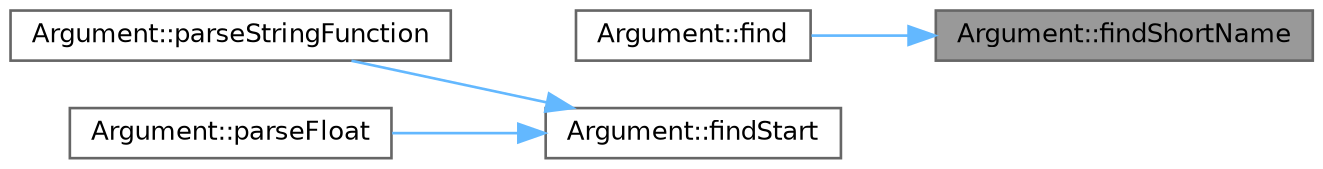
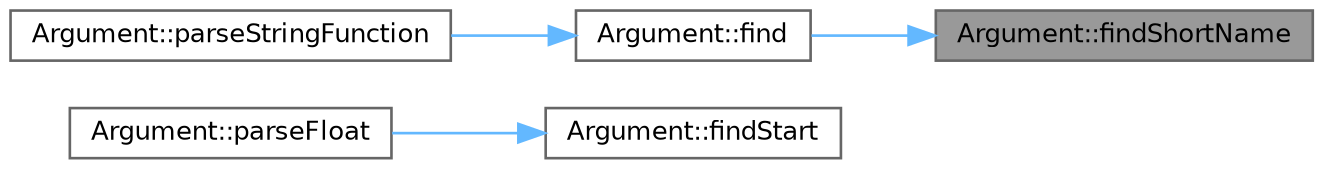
(449, 82) -> (500, 36)
